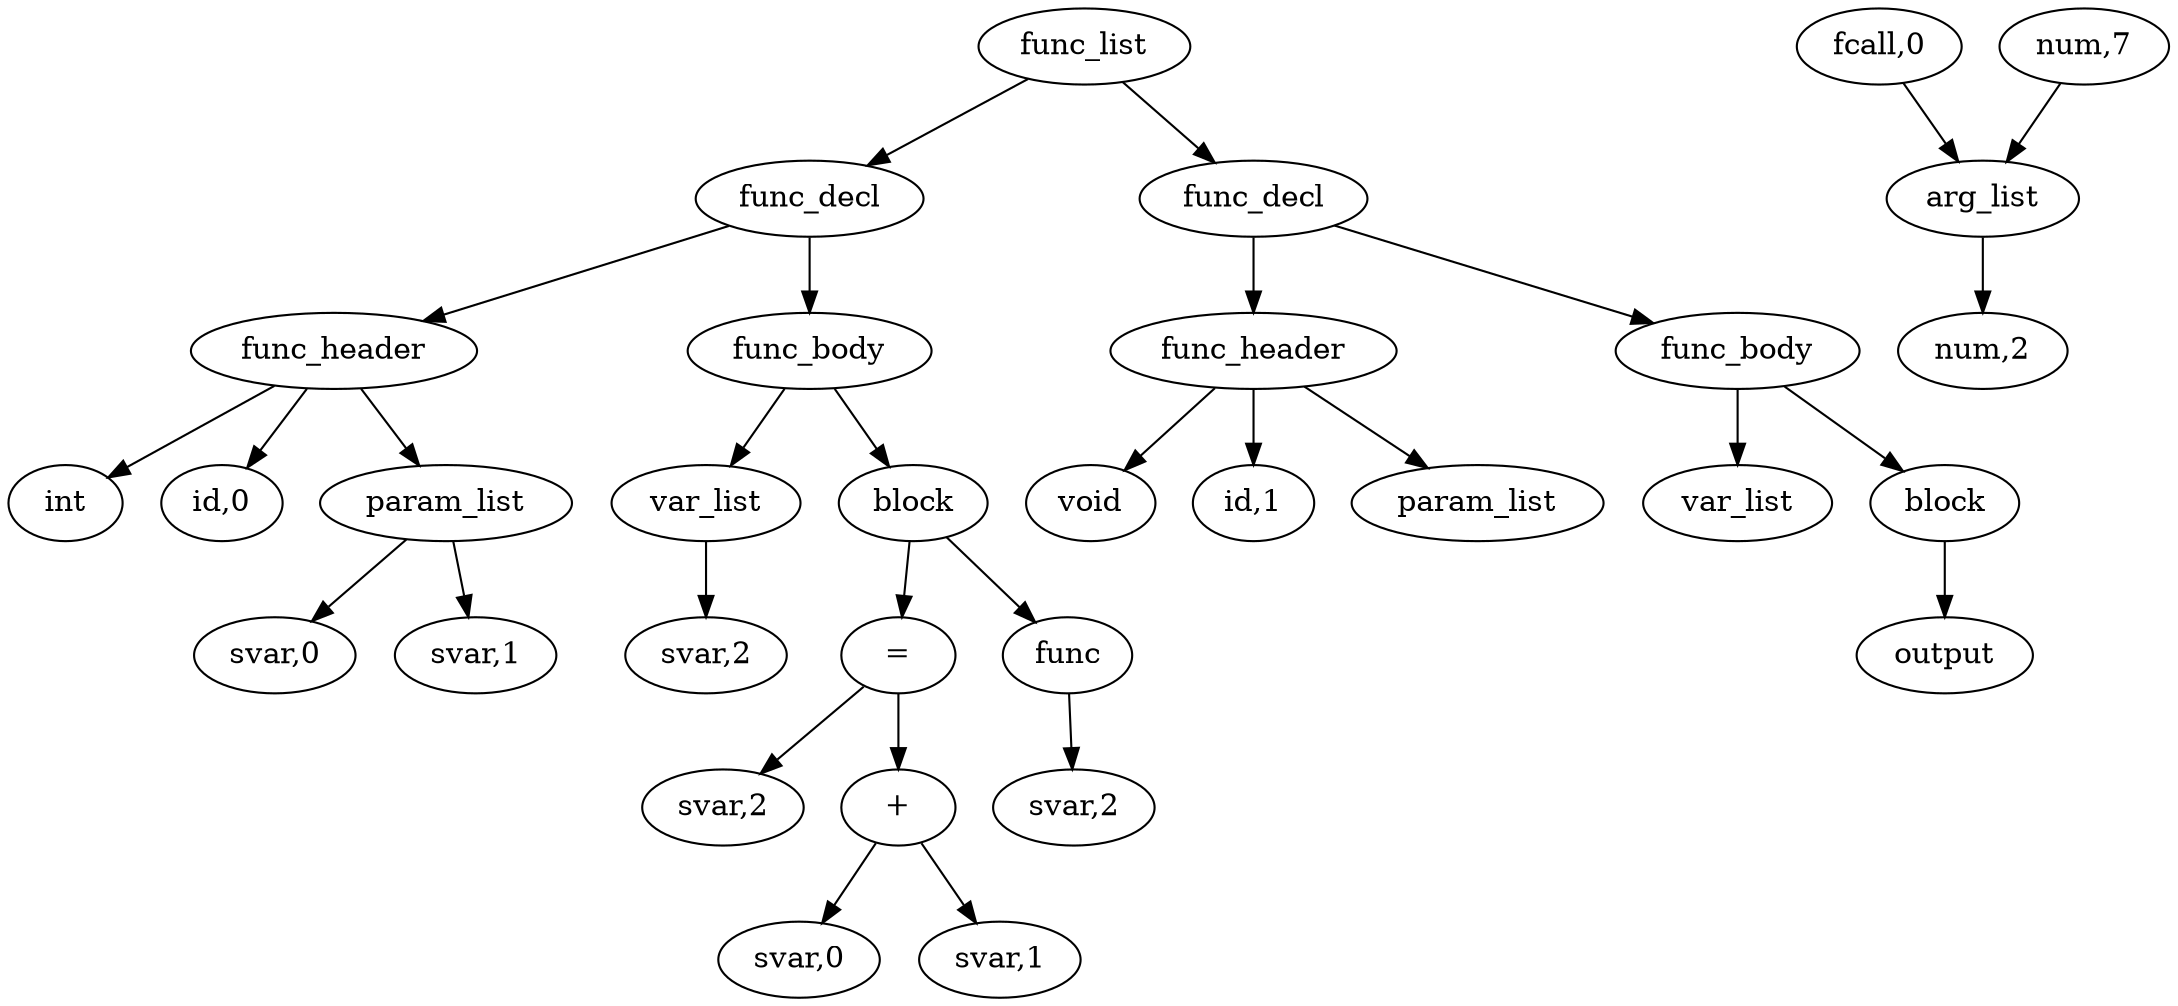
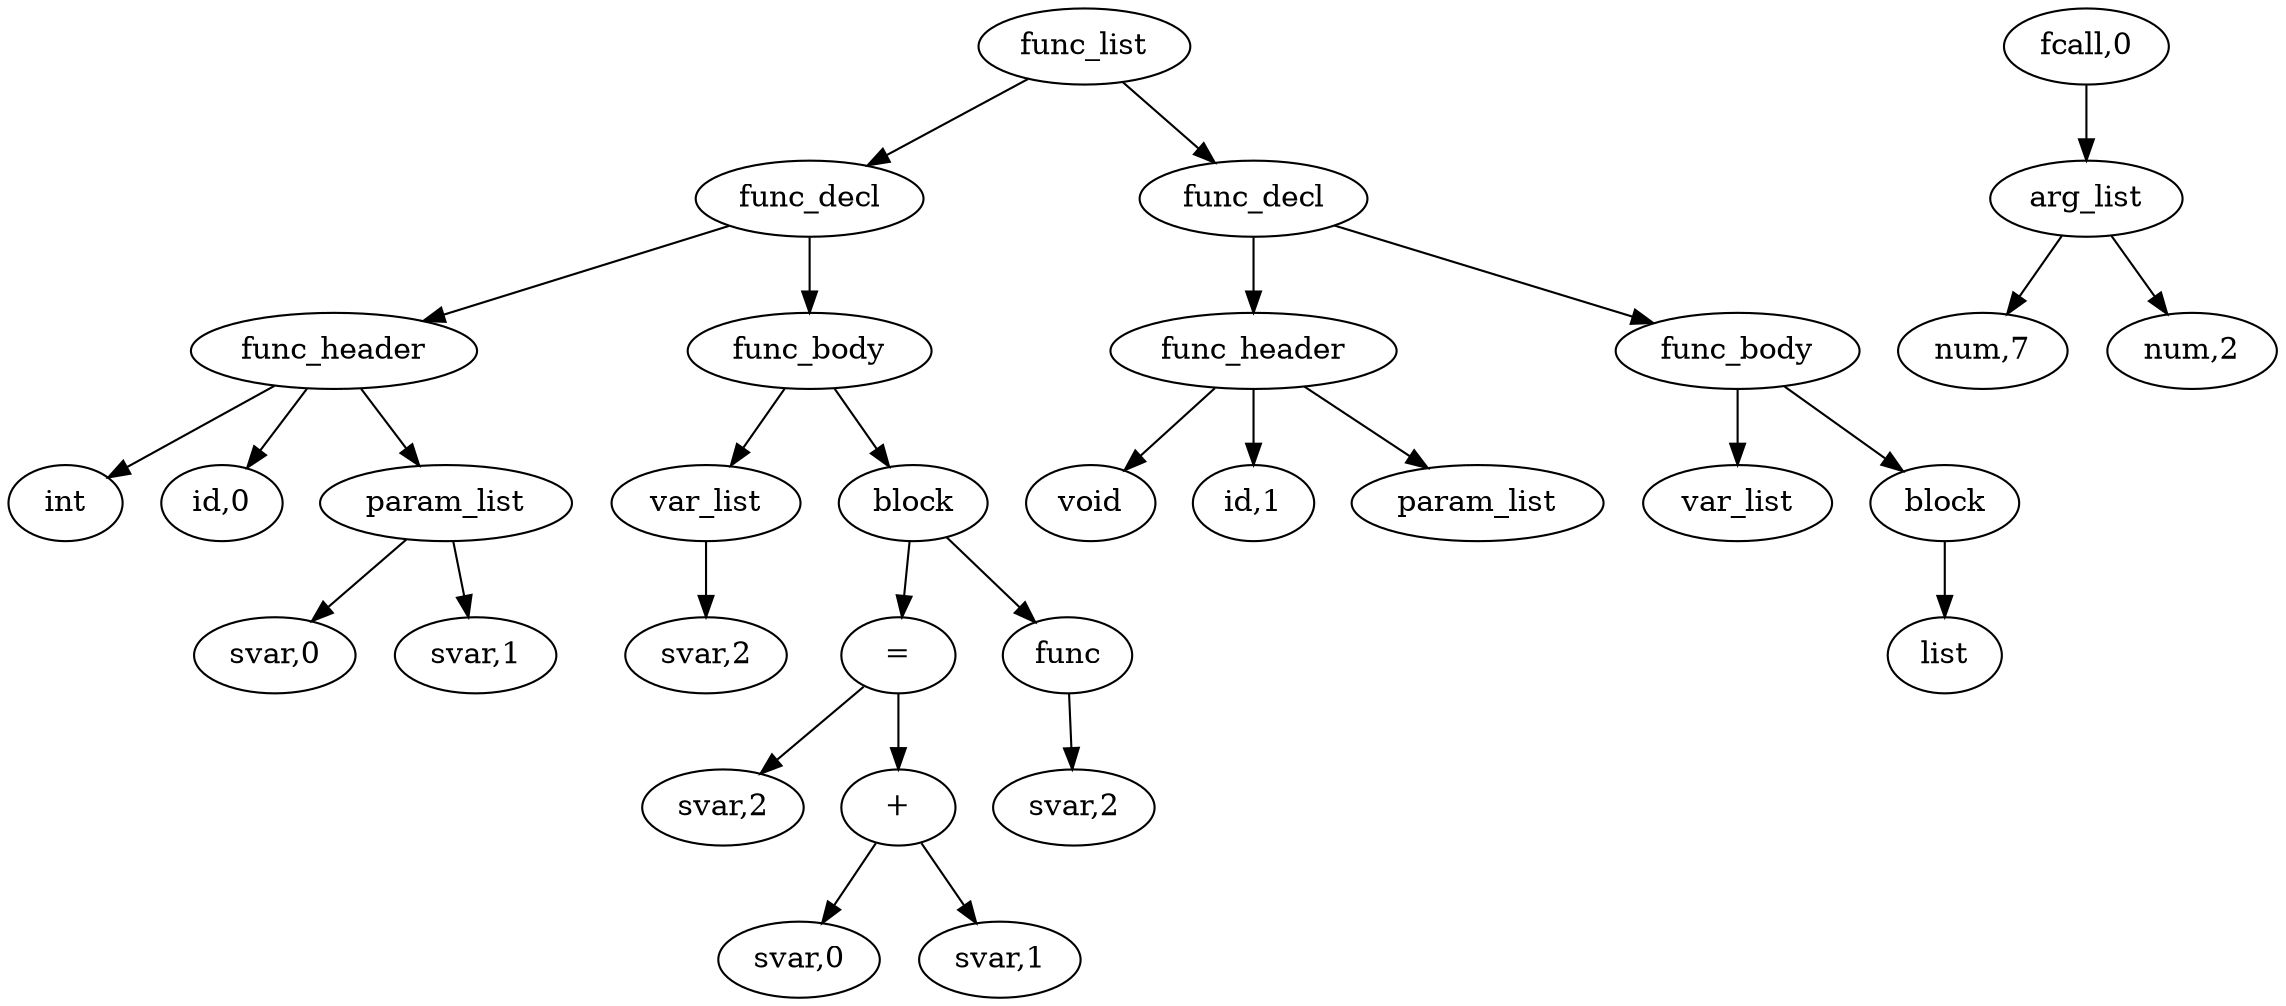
(2040, 114) -> (2041, 266)
(1945, 655) -> (1945, 655)
